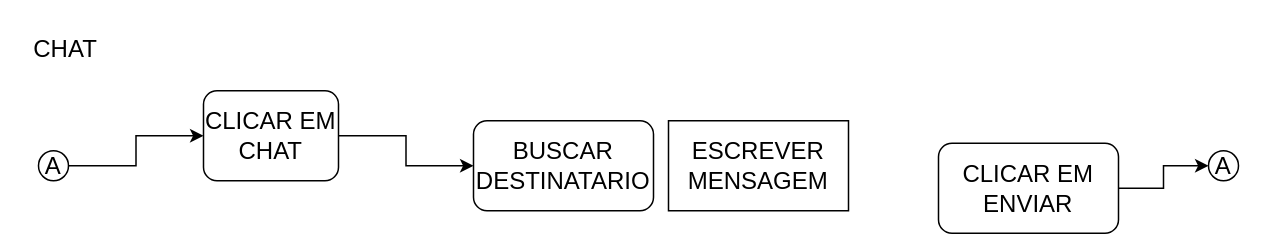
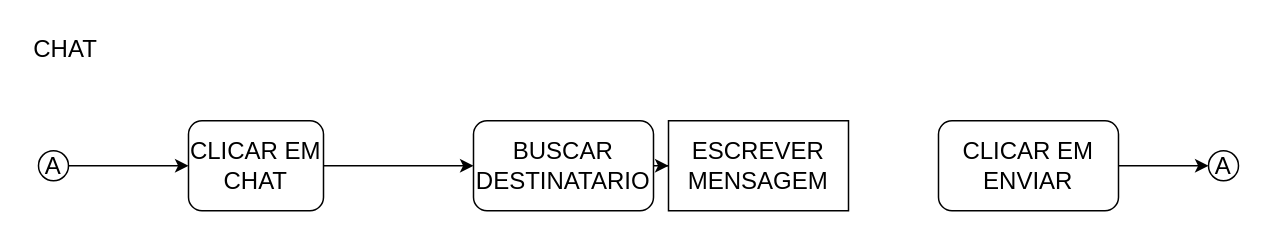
(271, 136) -> (256, 166)
none -> (661, 166)
(1028, 188) -> (1028, 166)
